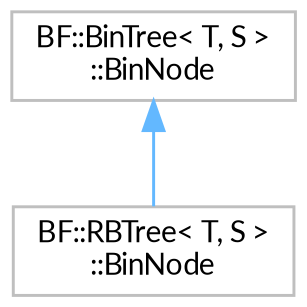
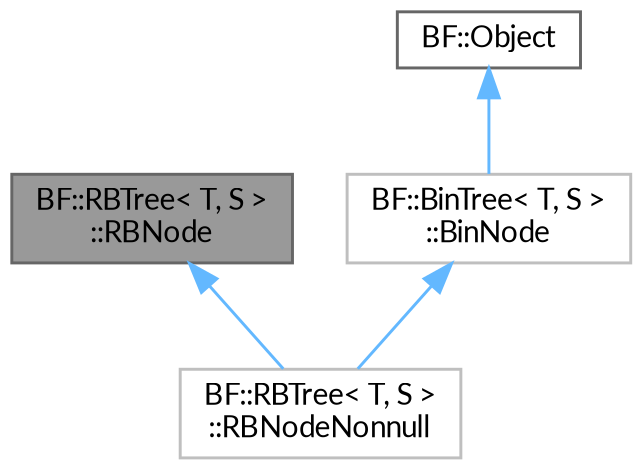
none -> (489, 40)
none -> (152, 219)
(154, 251) -> (321, 414)
